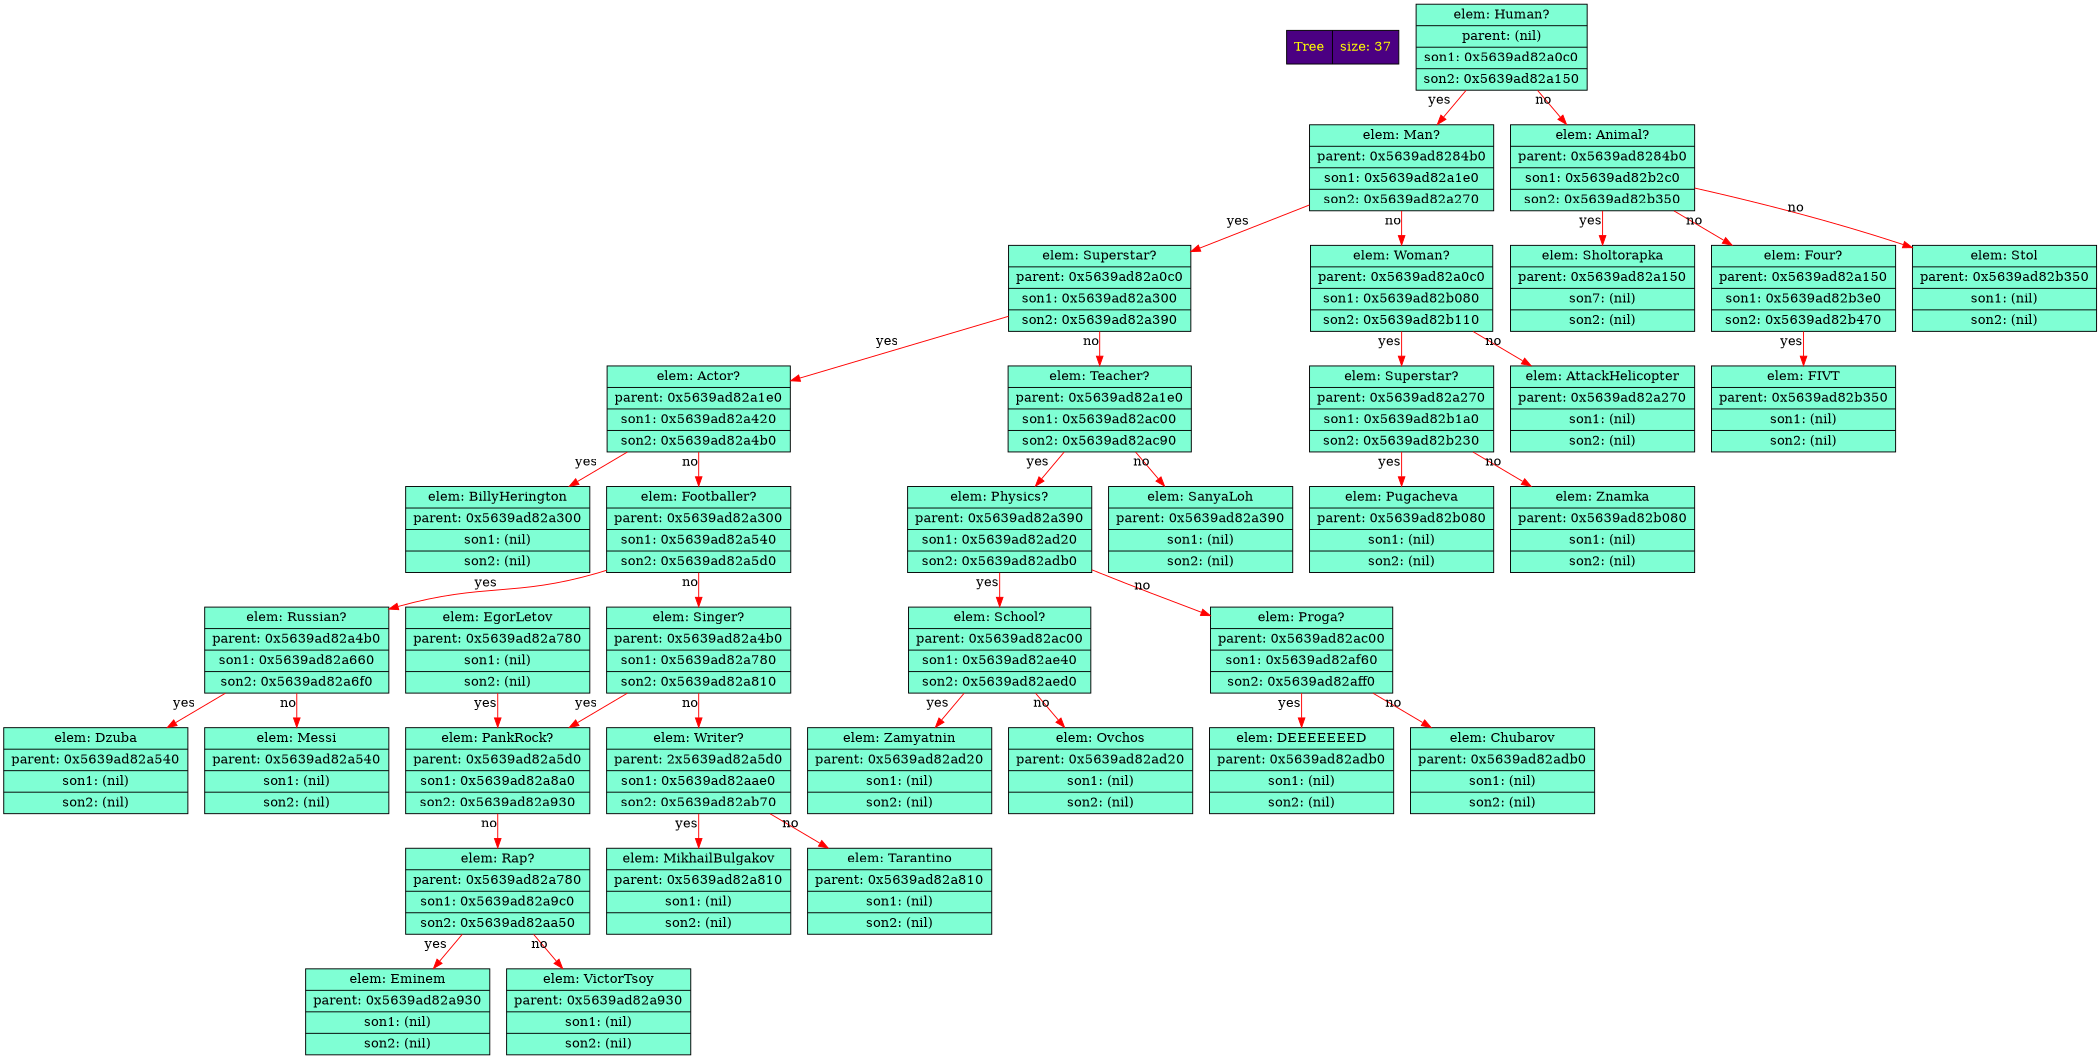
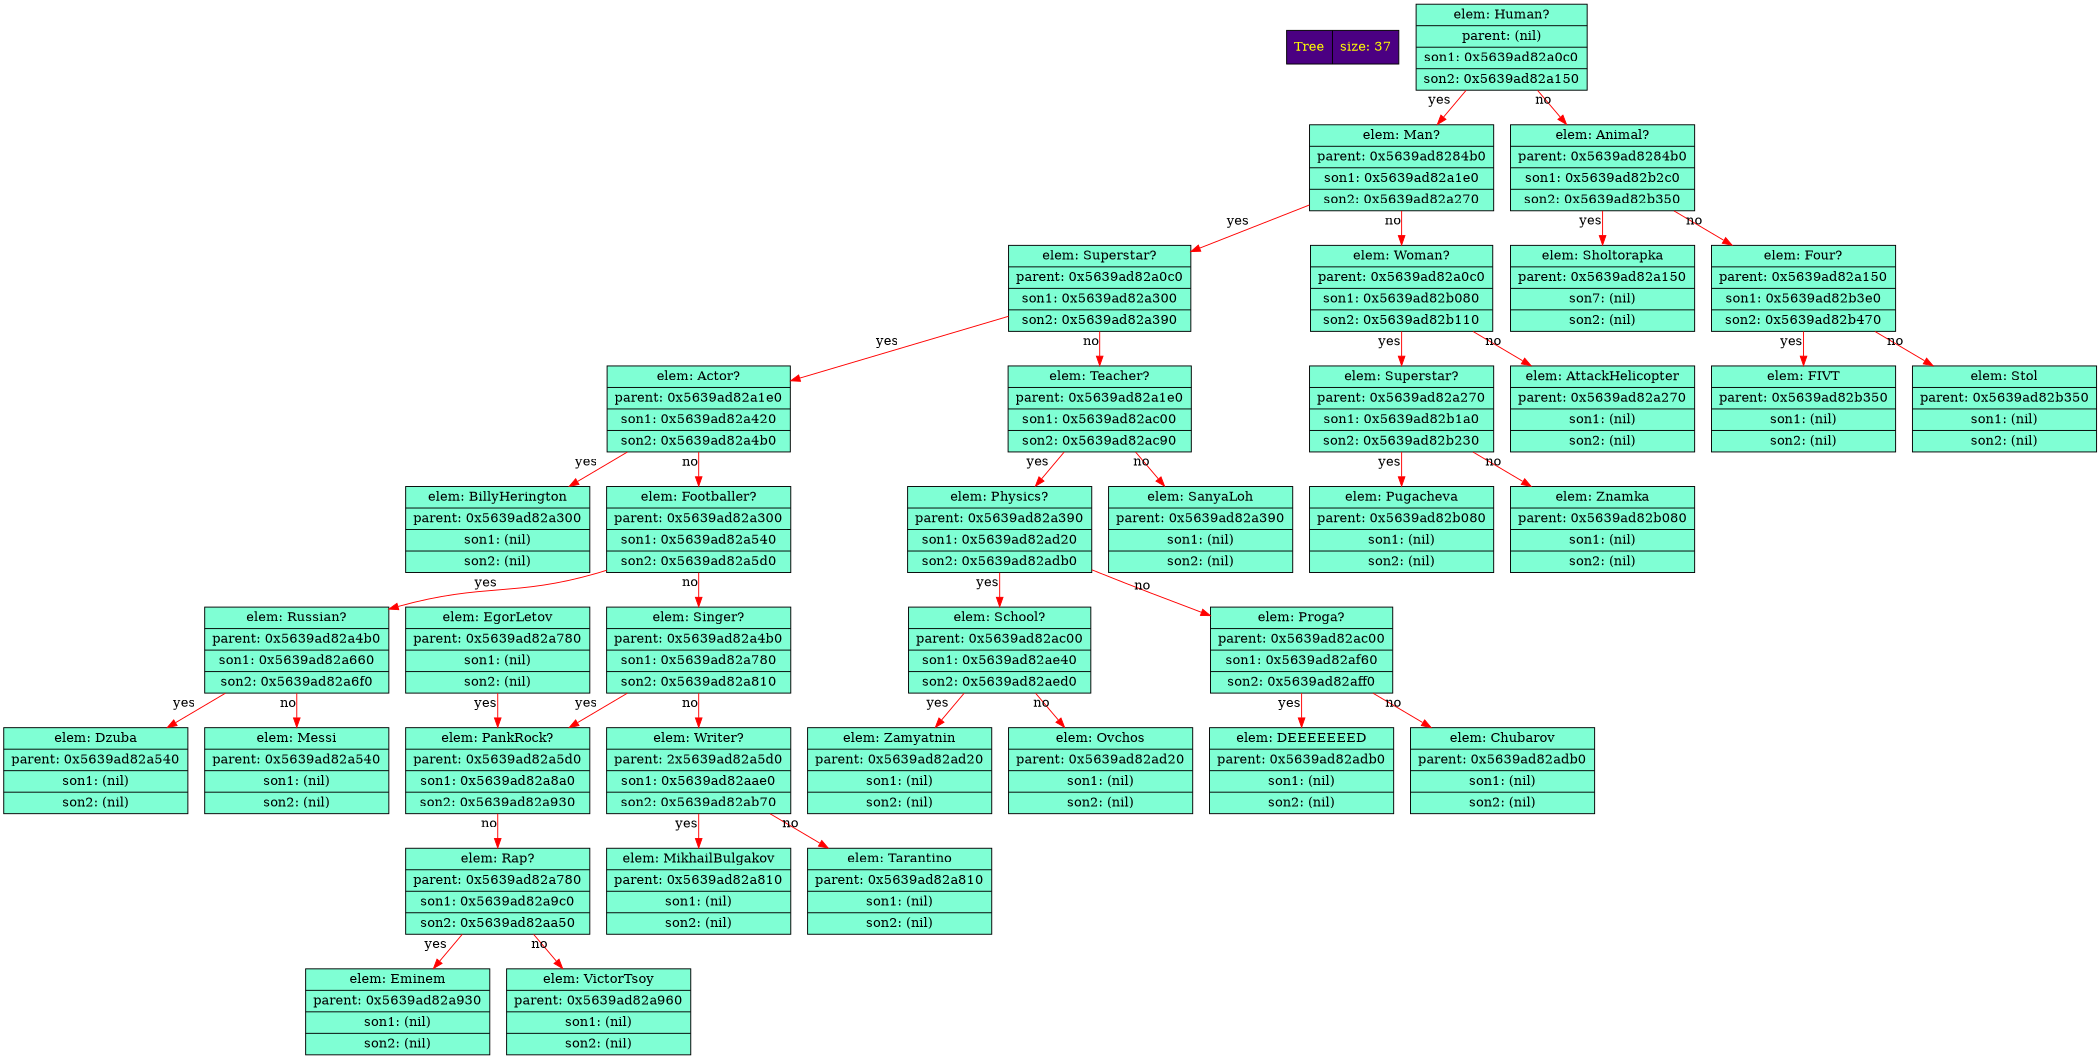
(1800, 214) -> (1900, 346)
(599, 1001) -> (599, 1001)
